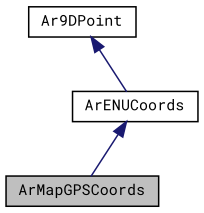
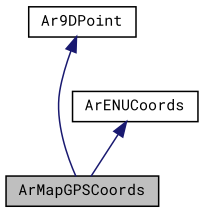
(113, 71) -> (59, 114)
